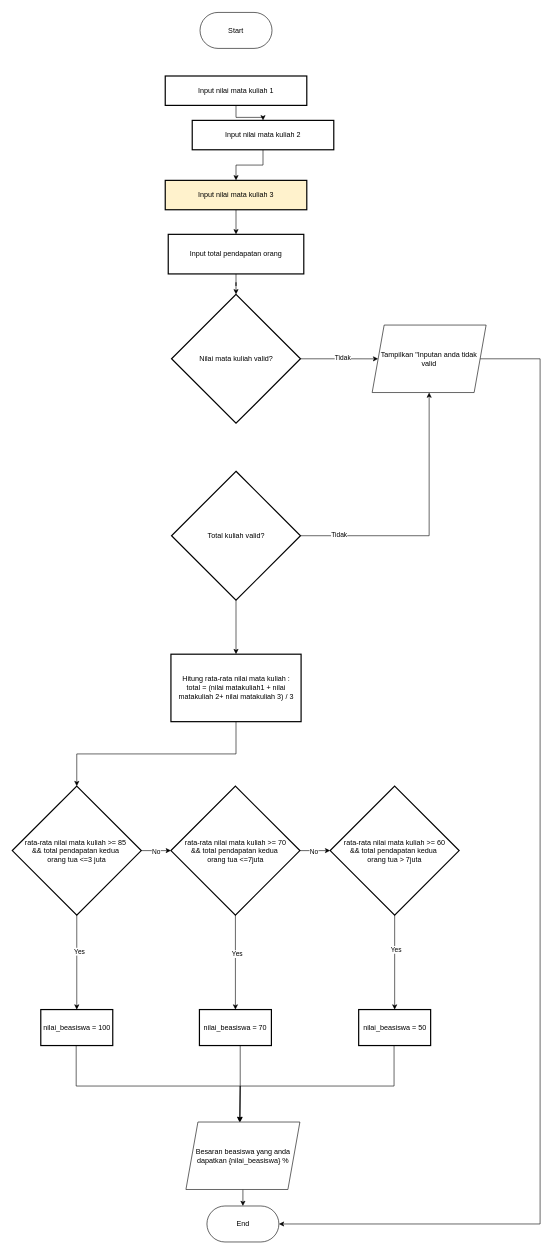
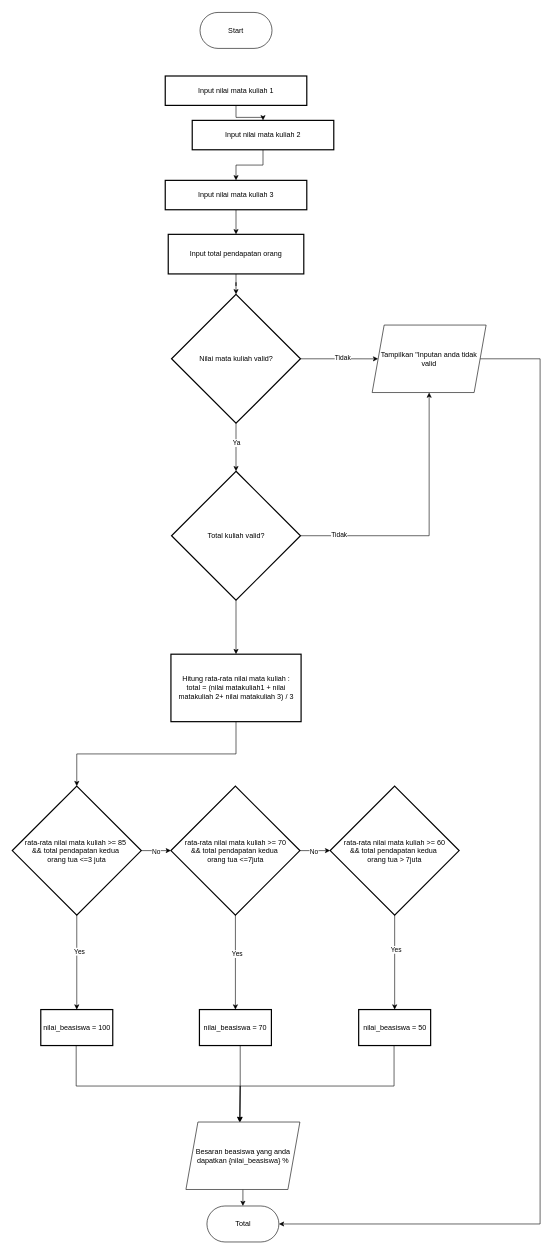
(236, 195) -> (236, 195)
none -> (236, 442)
(243, 1224) -> (243, 1224)
